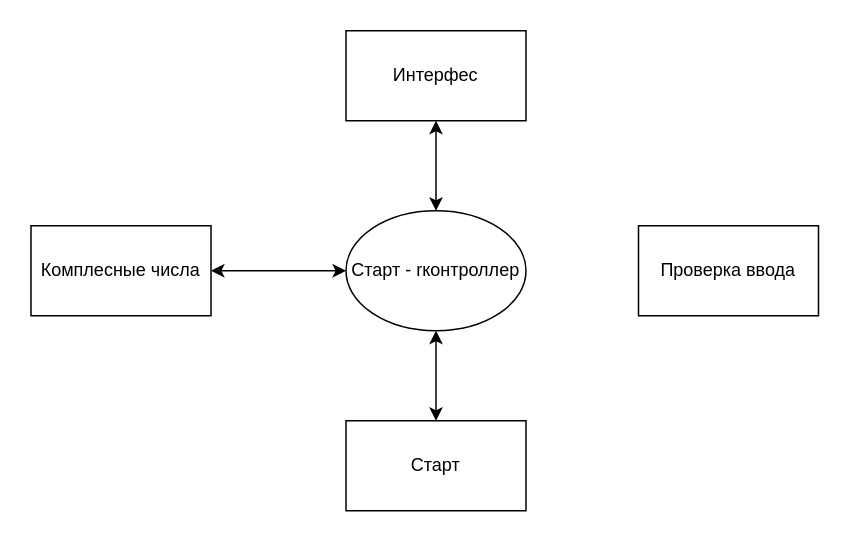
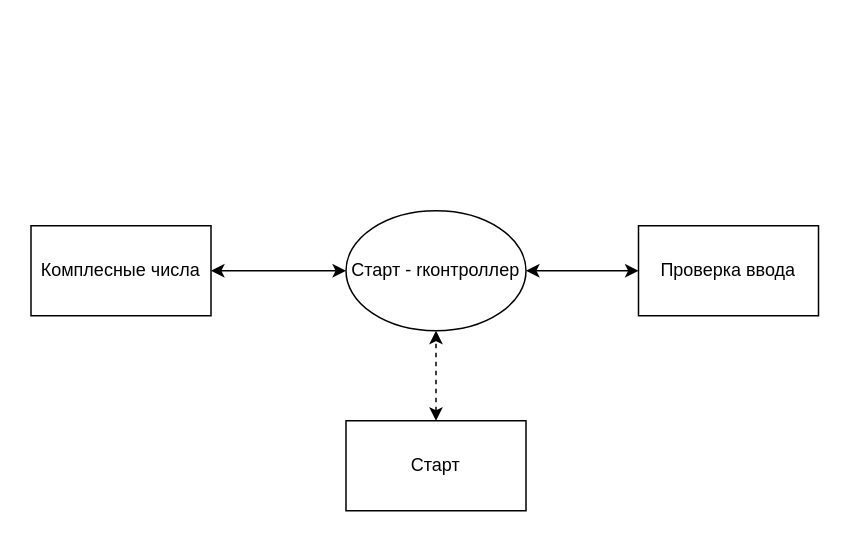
(436, 76) -> none
(436, 166) -> none
none -> (581, 271)
(436, 375) -> (436, 375)
